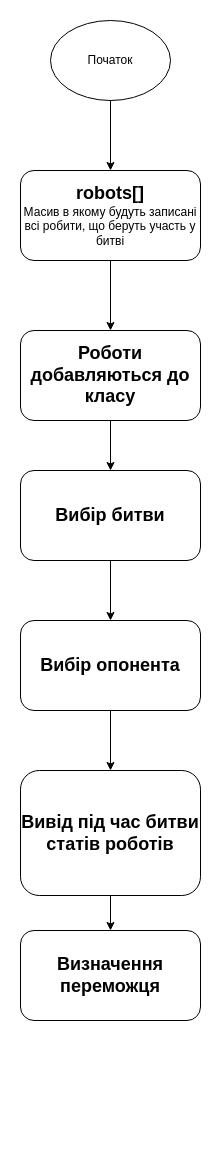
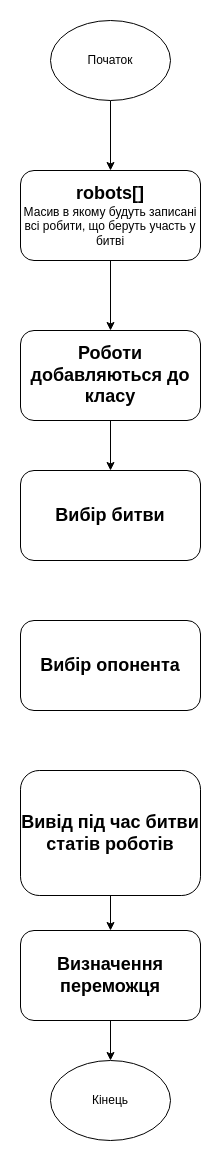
(111, 587) -> none
(111, 737) -> none
none -> (111, 1037)
none -> (111, 1101)
